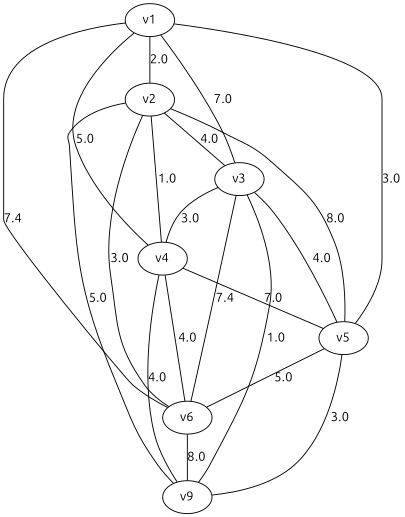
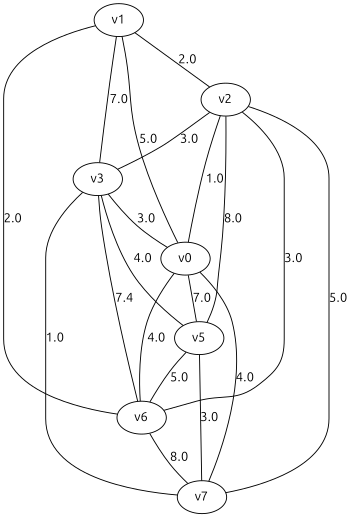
(382, 100) -> none
(210, 139) -> (190, 139)
(13, 219) -> (13, 219)
(163, 259) -> (186, 259)
(187, 497) -> (202, 497)
